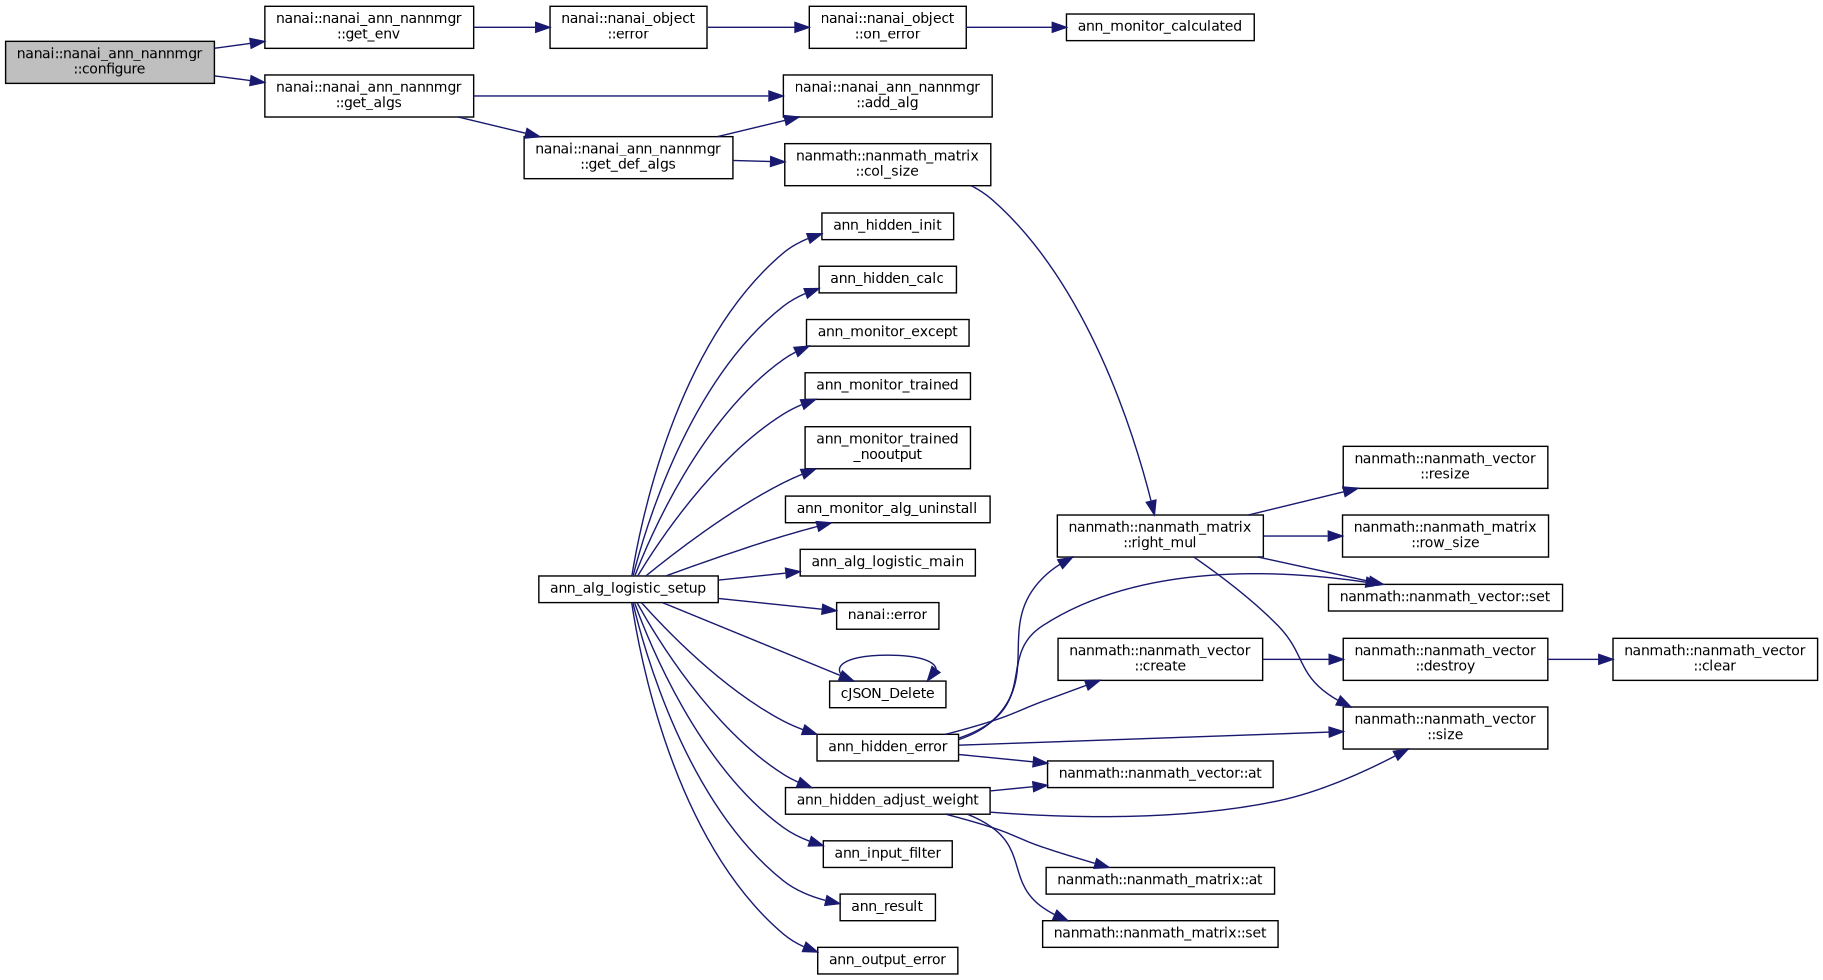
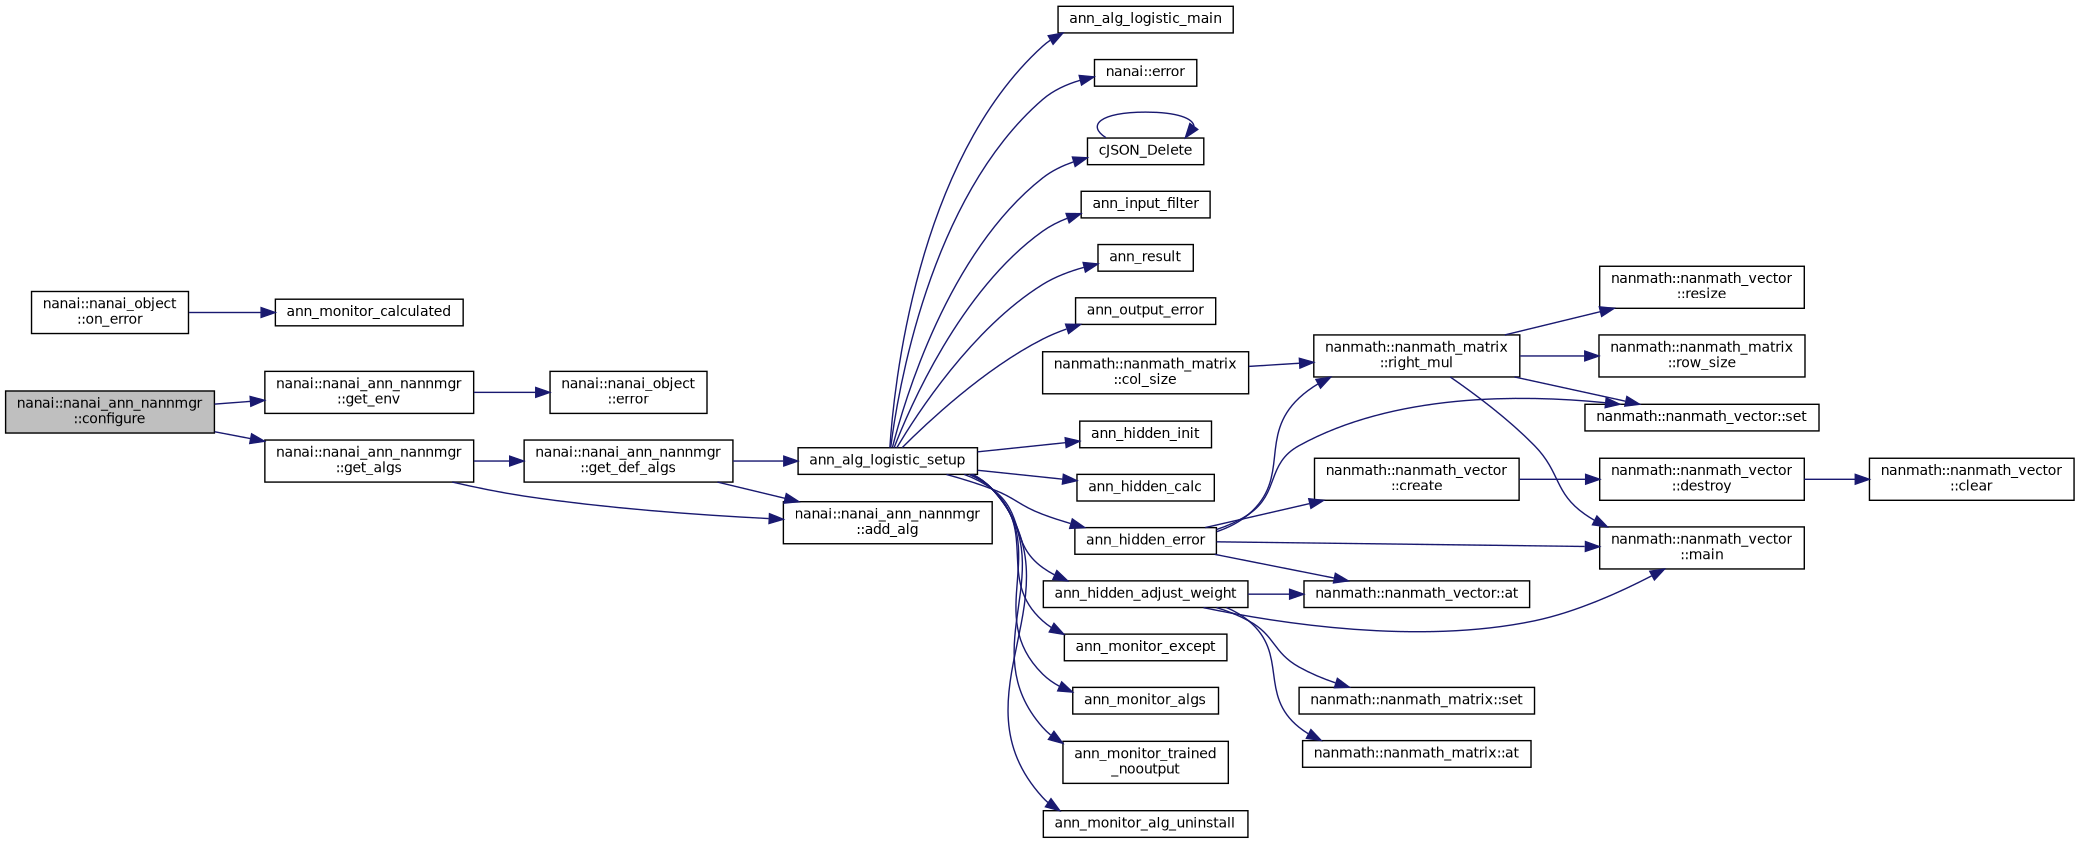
(751, 27) -> none
(752, 161) -> (758, 461)
(888, 386) -> (1146, 701)
(1446, 728) -> (1702, 548)
